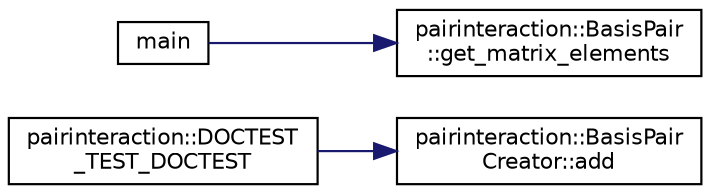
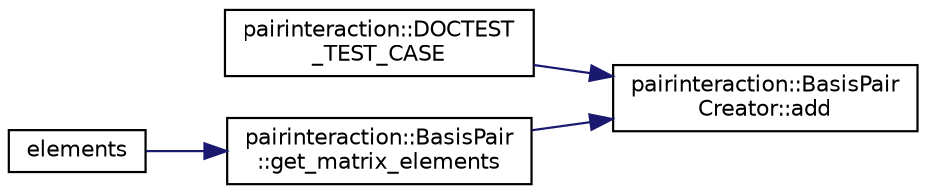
(163, 43) -> (77, 151)
none -> (561, 126)
(163, 151) -> (379, 43)
